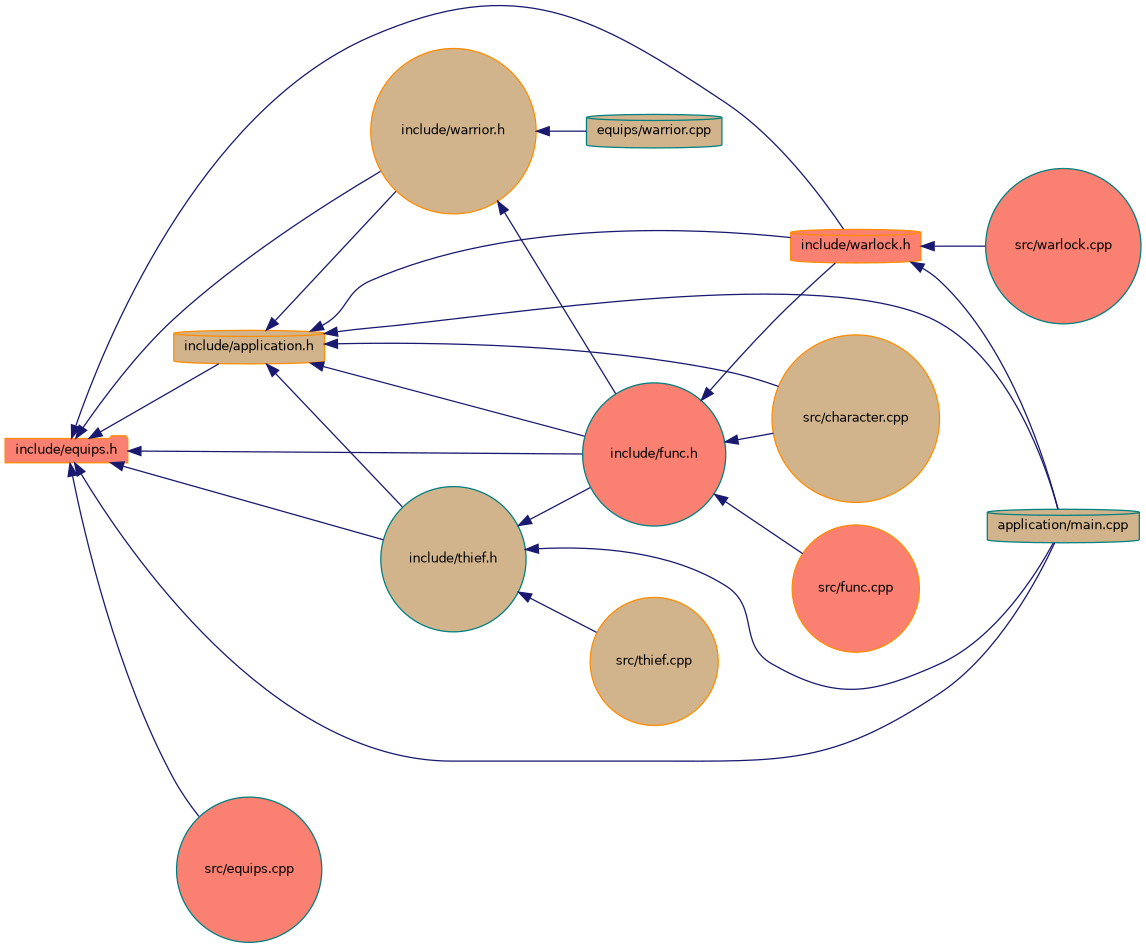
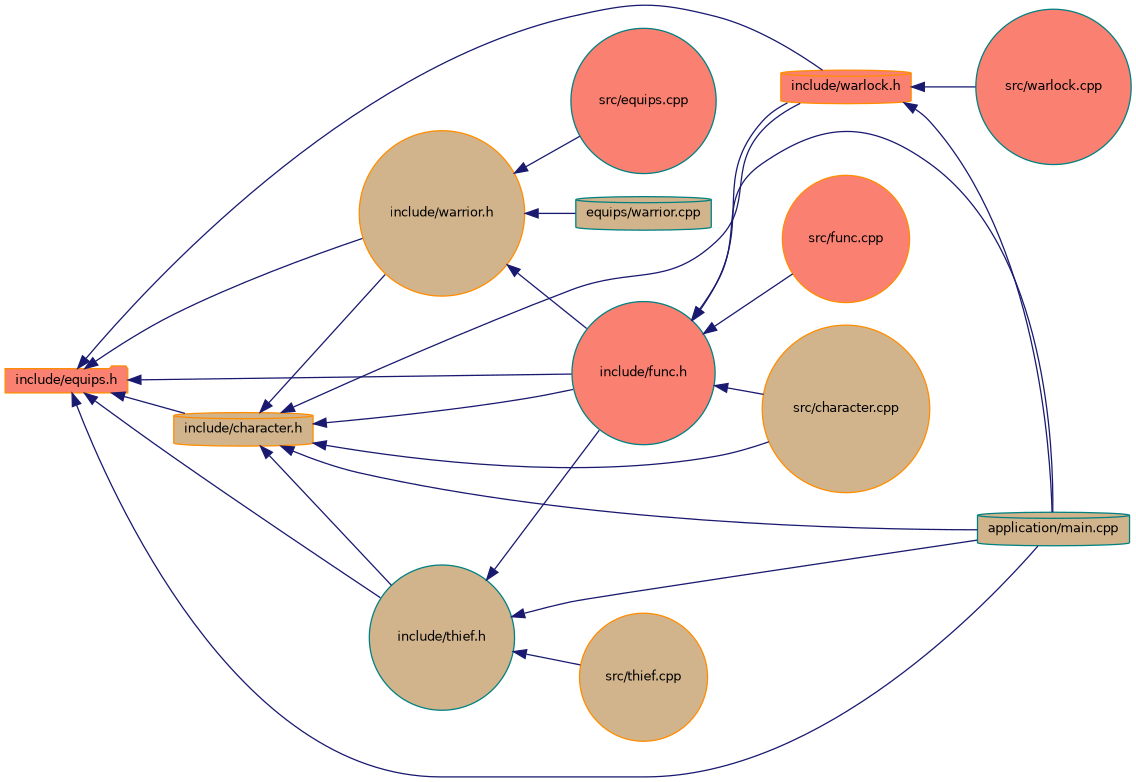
none -> (943, 176)
(249, 347) -> (243, 429)
(120, 653) -> (553, 152)
